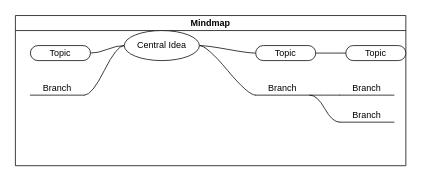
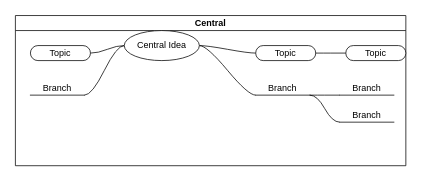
(210, 23) -> (210, 23)
